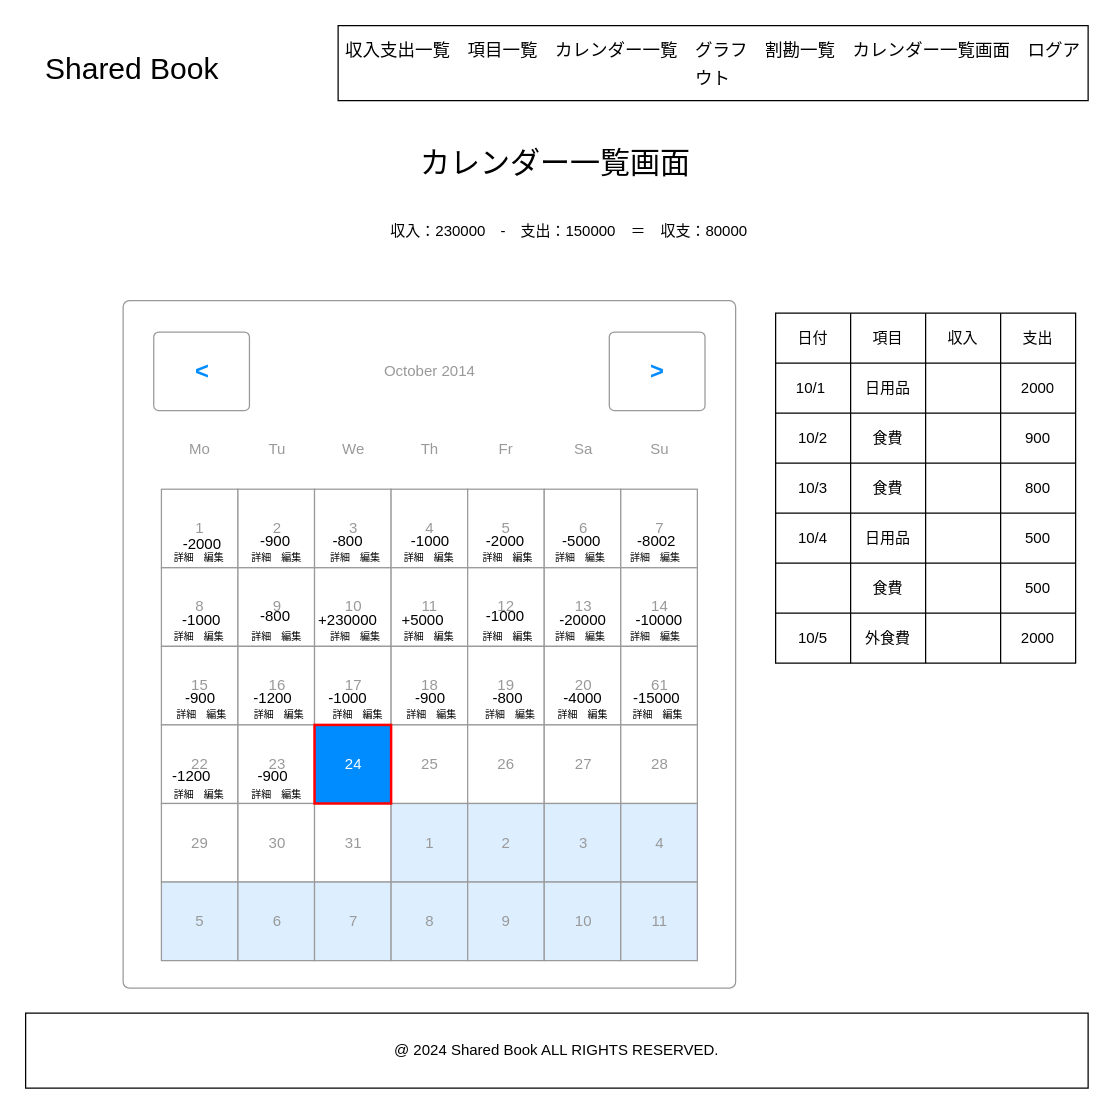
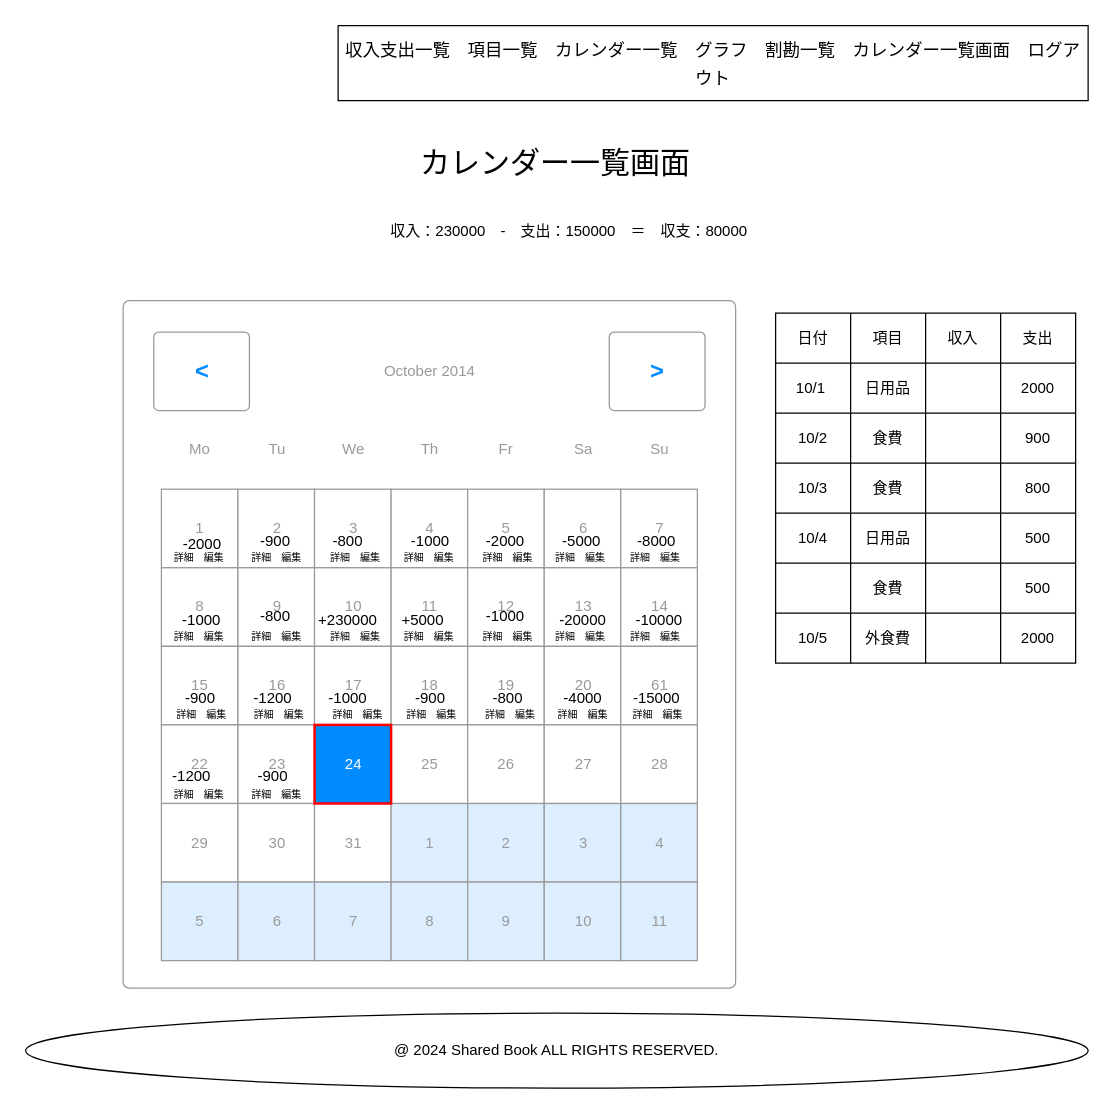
(157, 69) -> none
(657, 542) -> (657, 542)
(557, 1051) -> (557, 1051)
